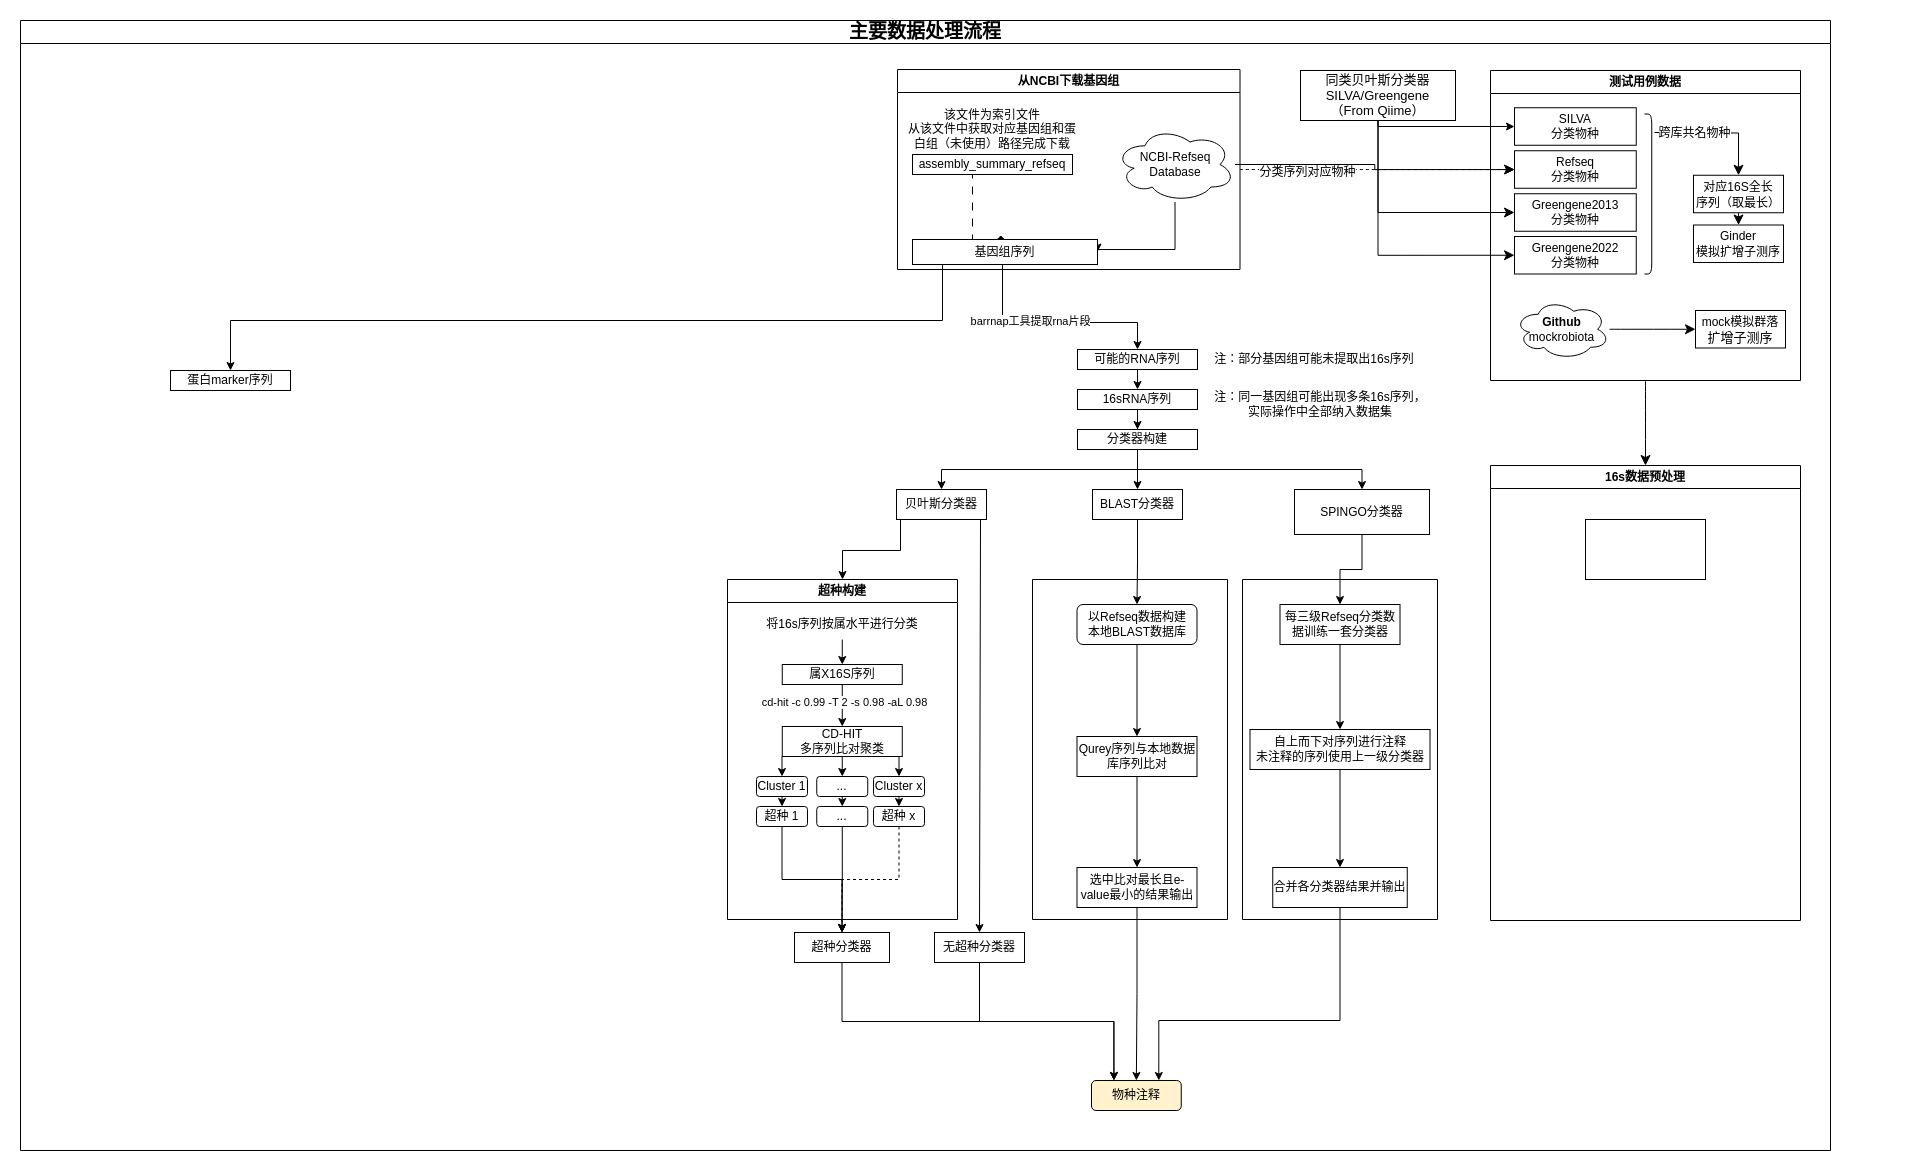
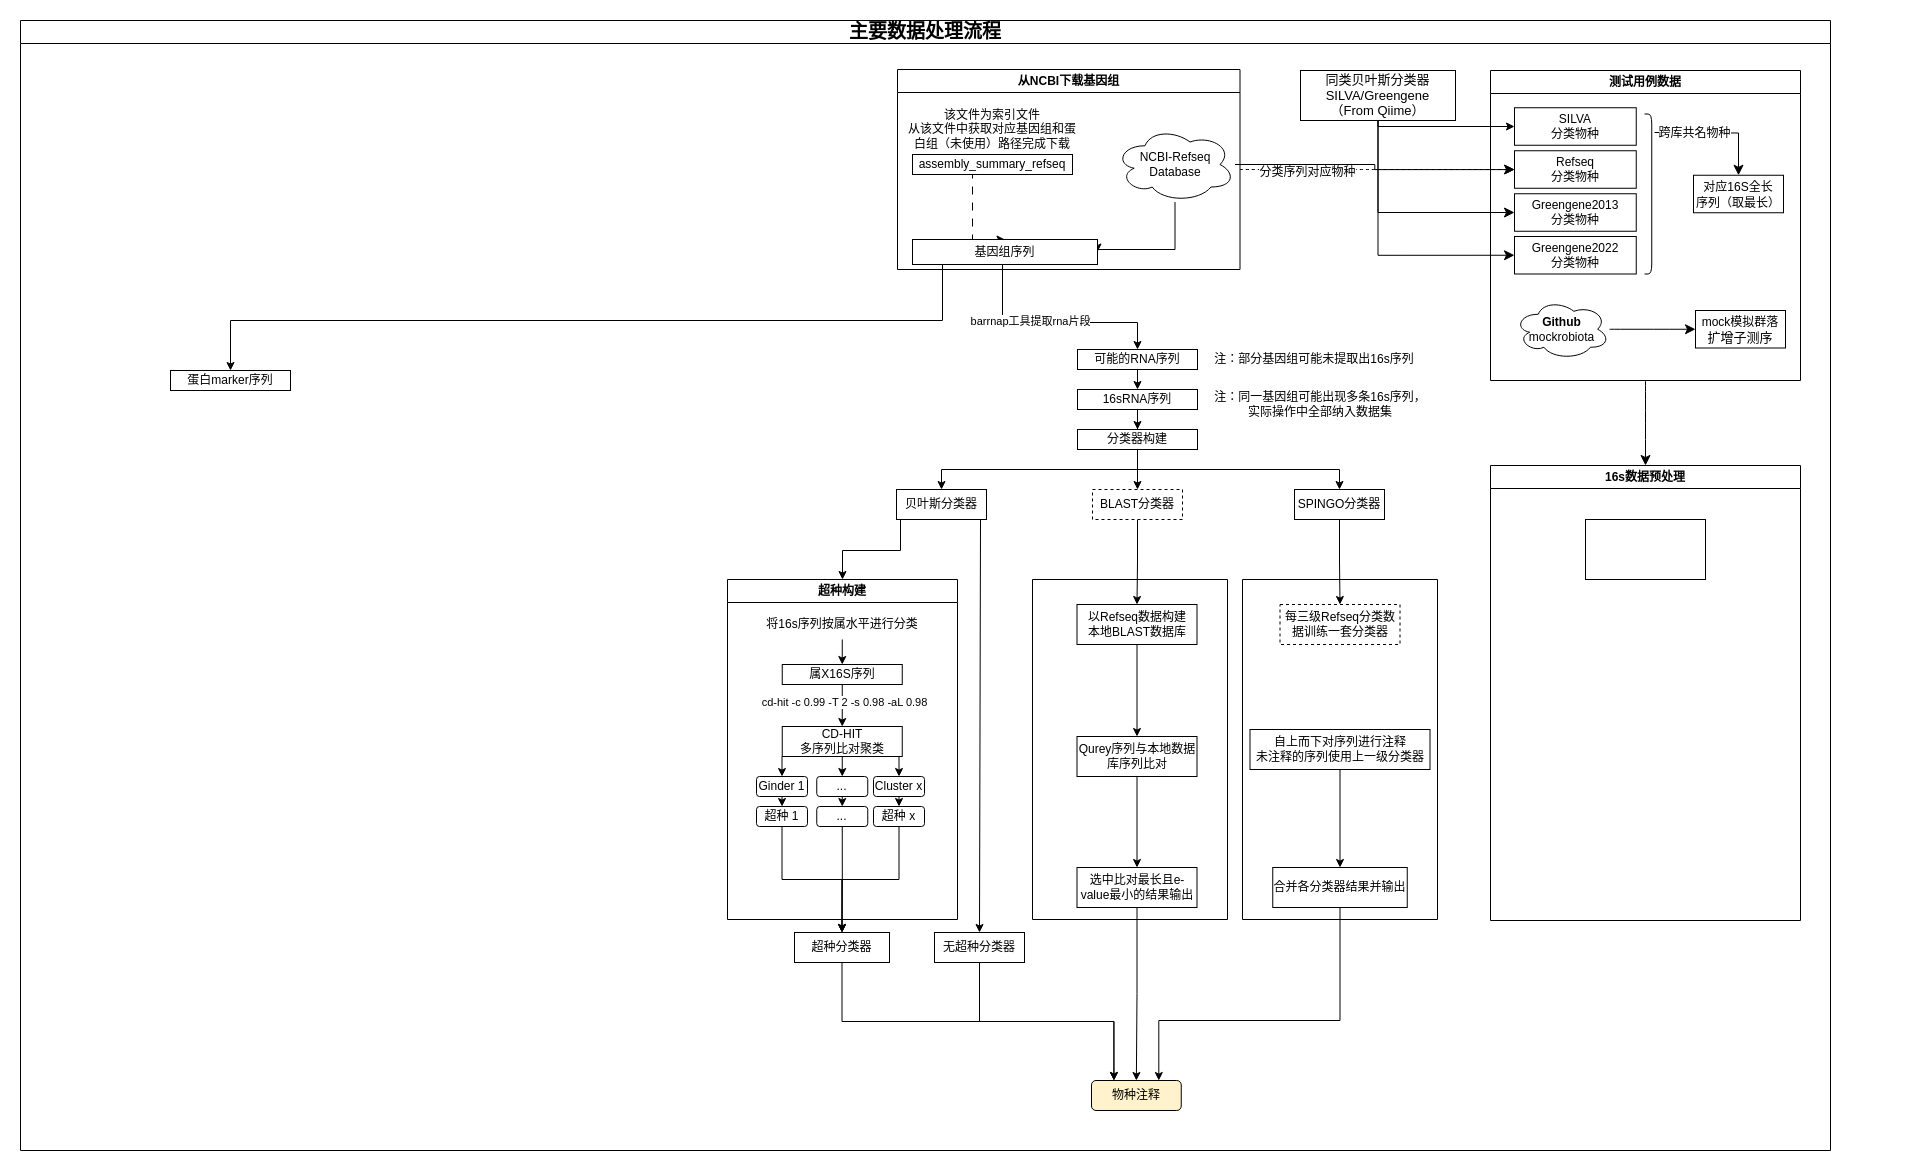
(1739, 214) -> none
(996, 240) -> (997, 240)
(1739, 244) -> none
(1138, 505) -> (1138, 505)
(1362, 512) -> (1340, 505)
(1137, 625) -> (1137, 625)
(1340, 625) -> (1340, 625)
(1340, 684) -> none
(782, 787) -> (782, 787)
(898, 880) -> (898, 880)
